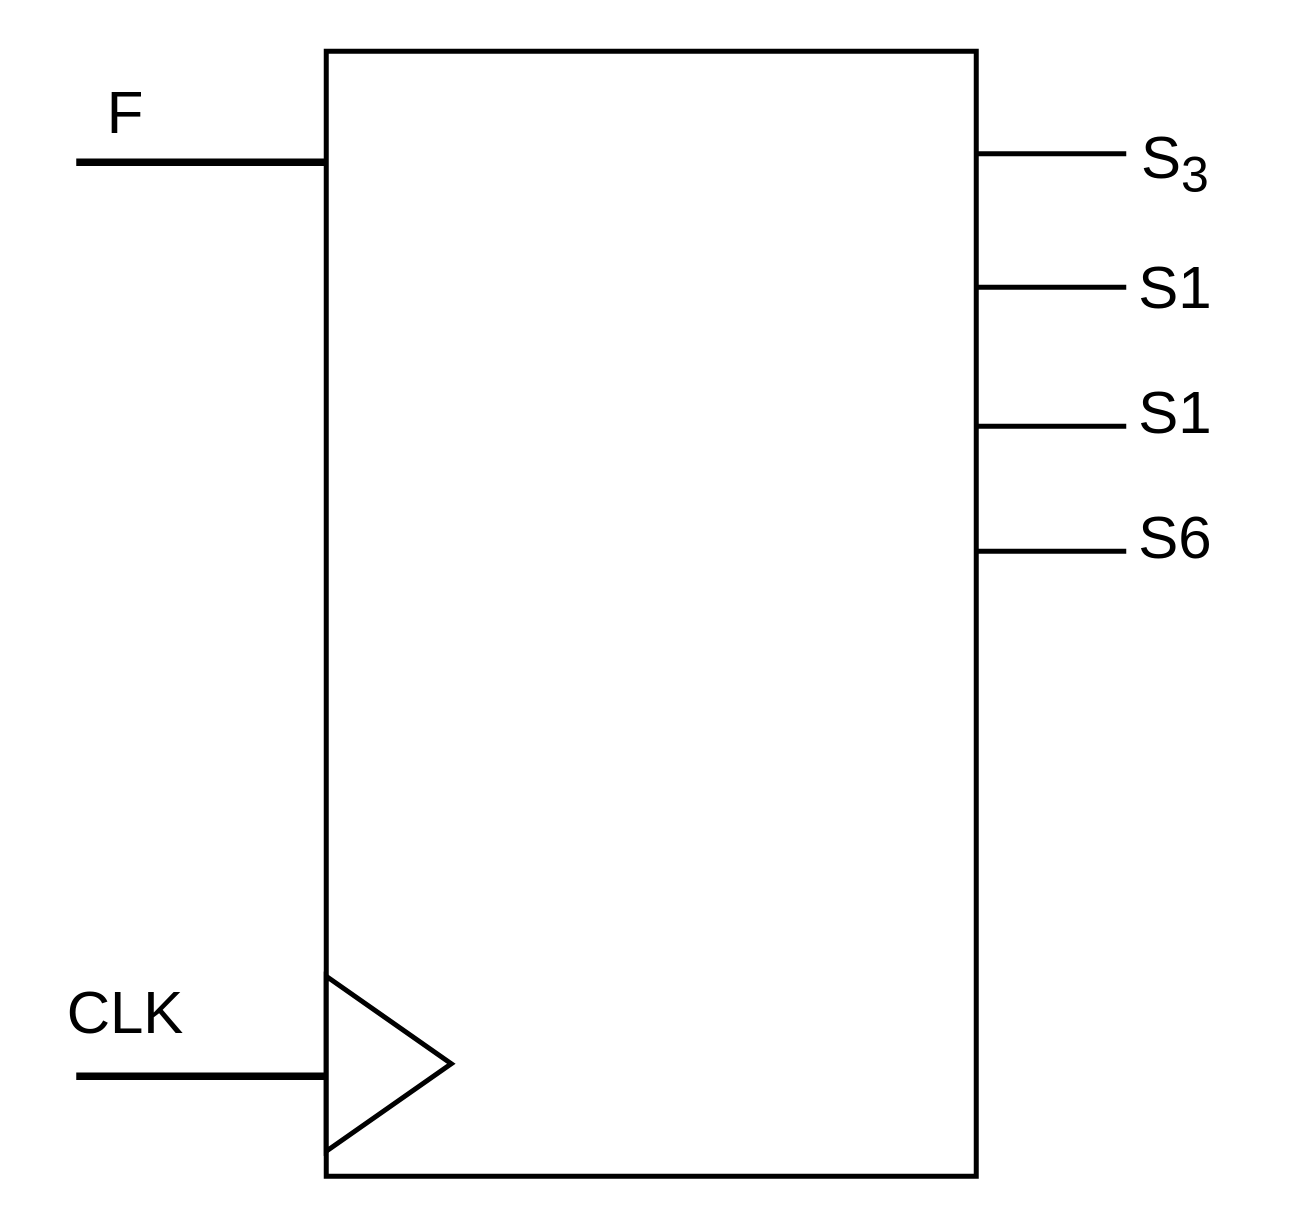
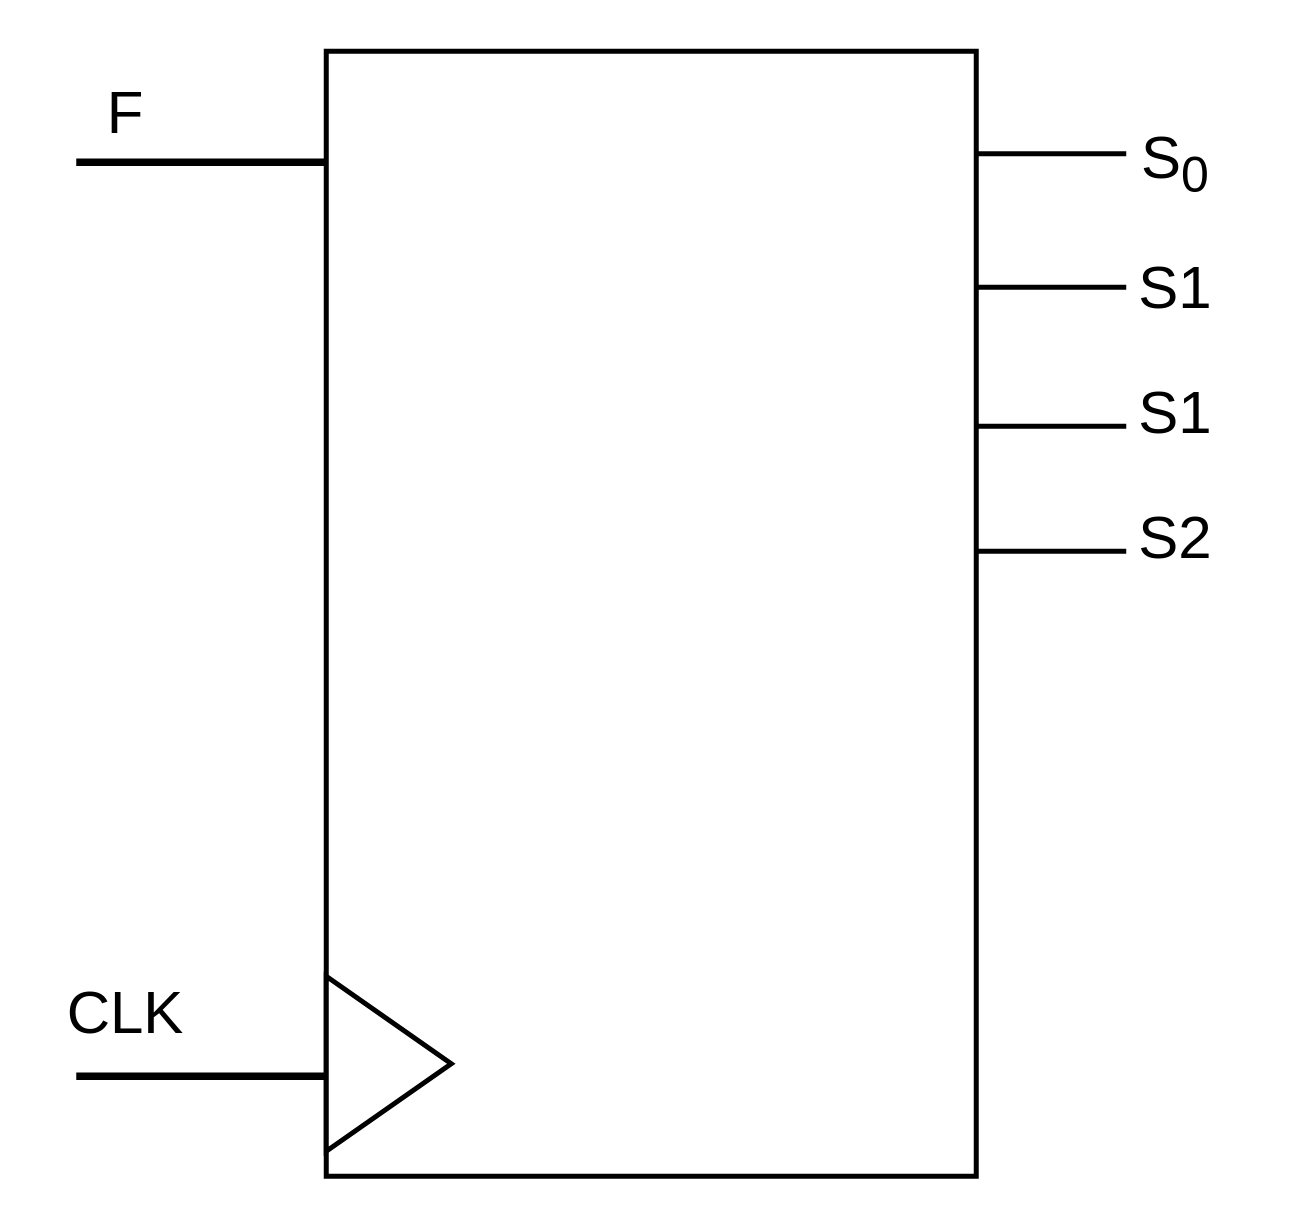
(1176, 164) -> (1176, 164)
(1176, 539) -> (1176, 539)
